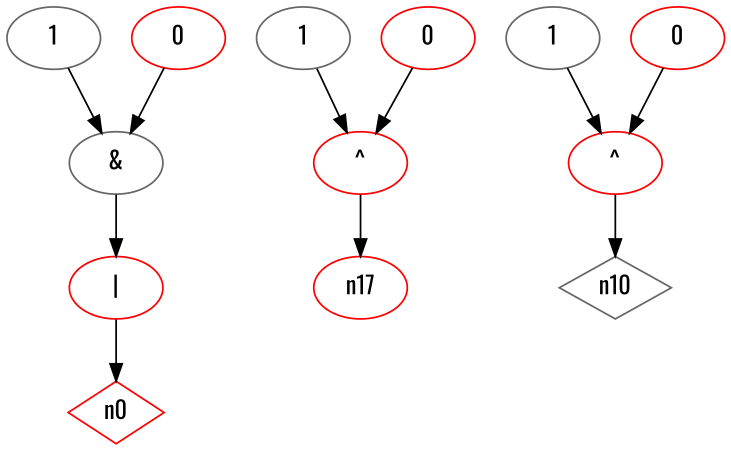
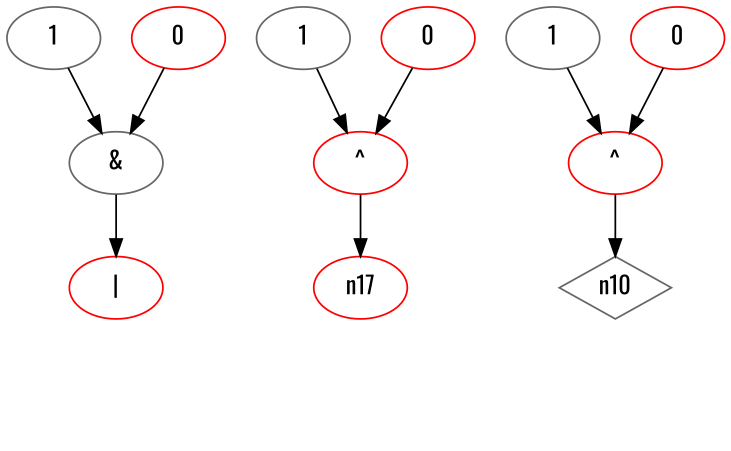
(116, 413) -> none
